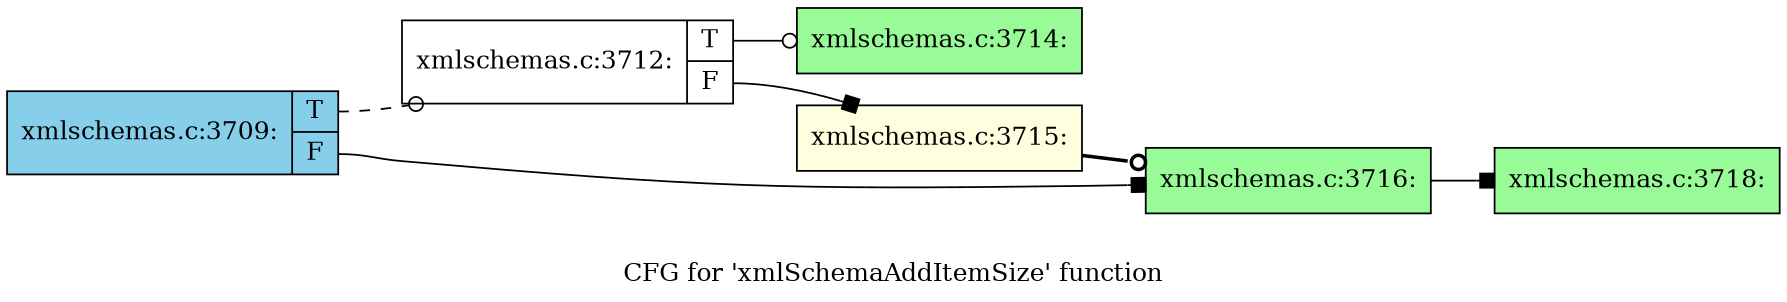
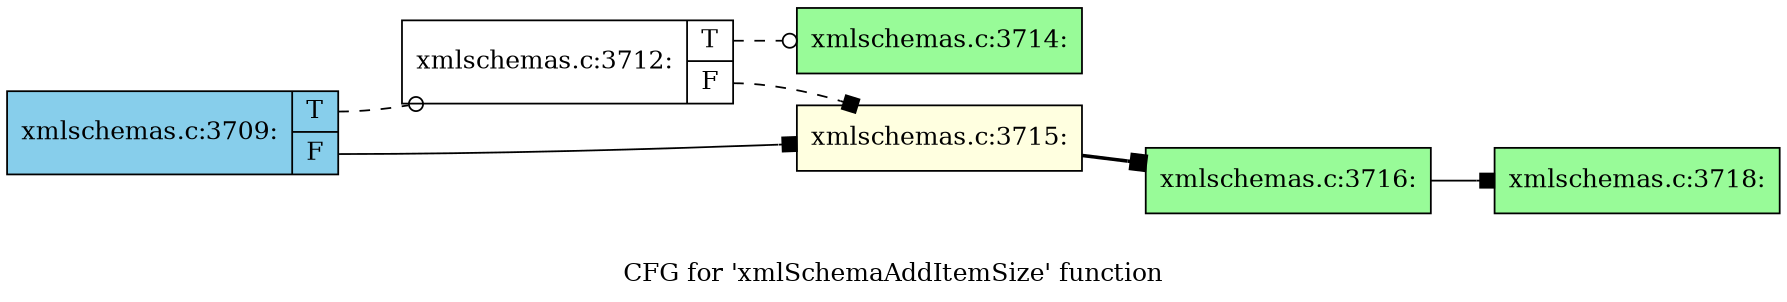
(758, 41) -> (758, 41)
(787, 88) -> (787, 88)
(1105, 158) -> (1105, 158)
(732, 184) -> (558, 151)
